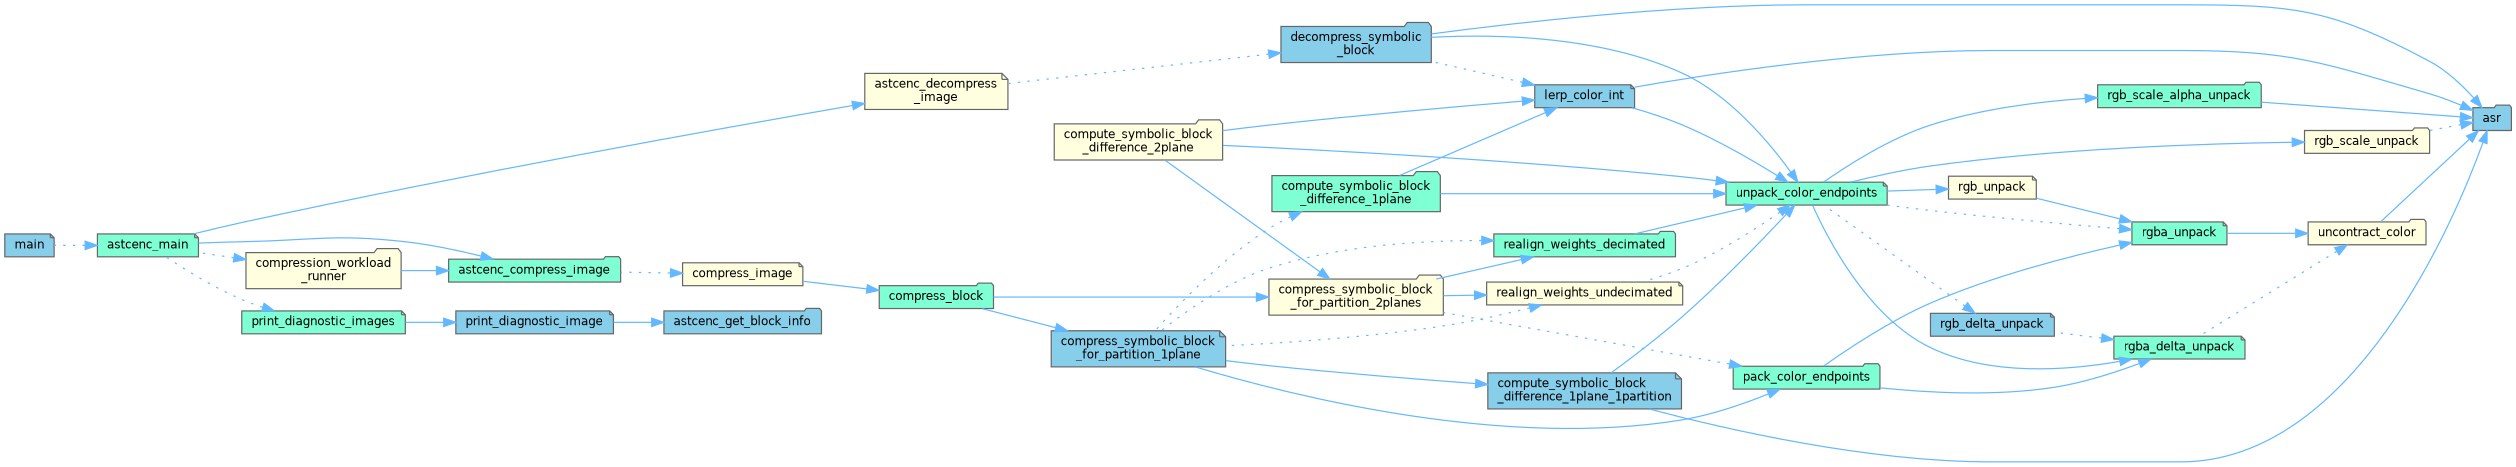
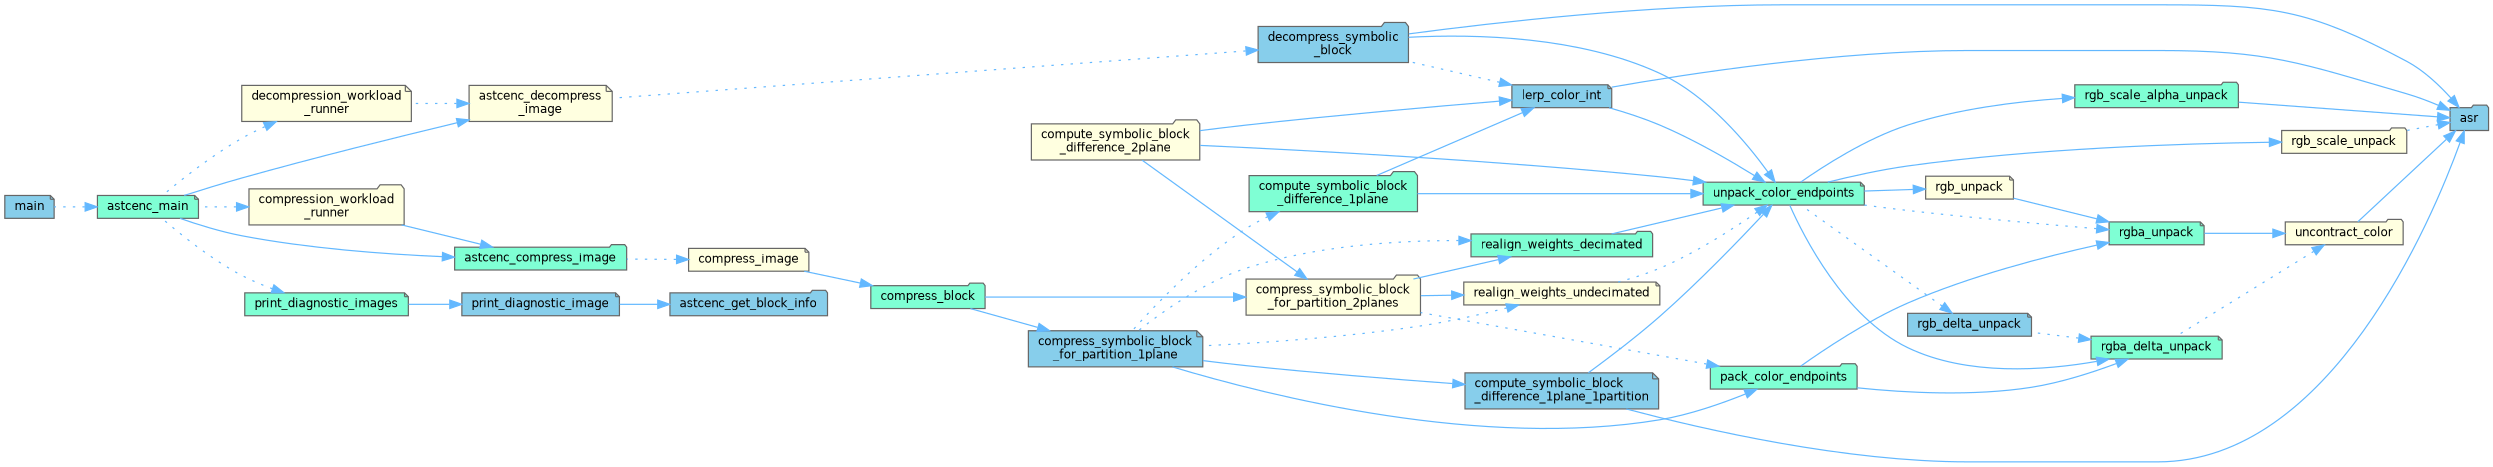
none -> (327, 103)
